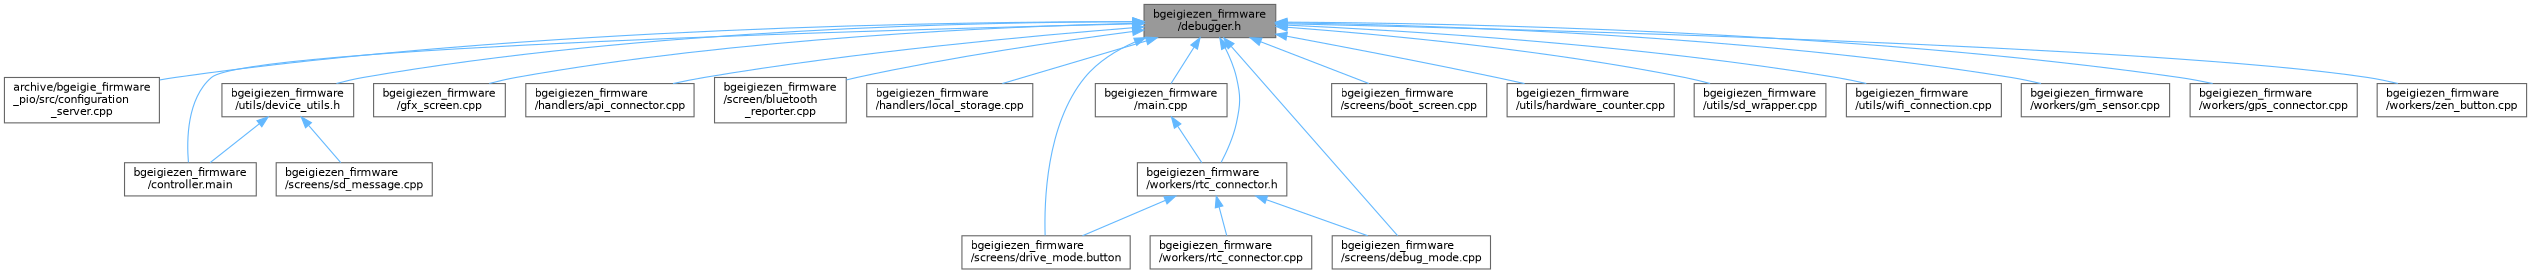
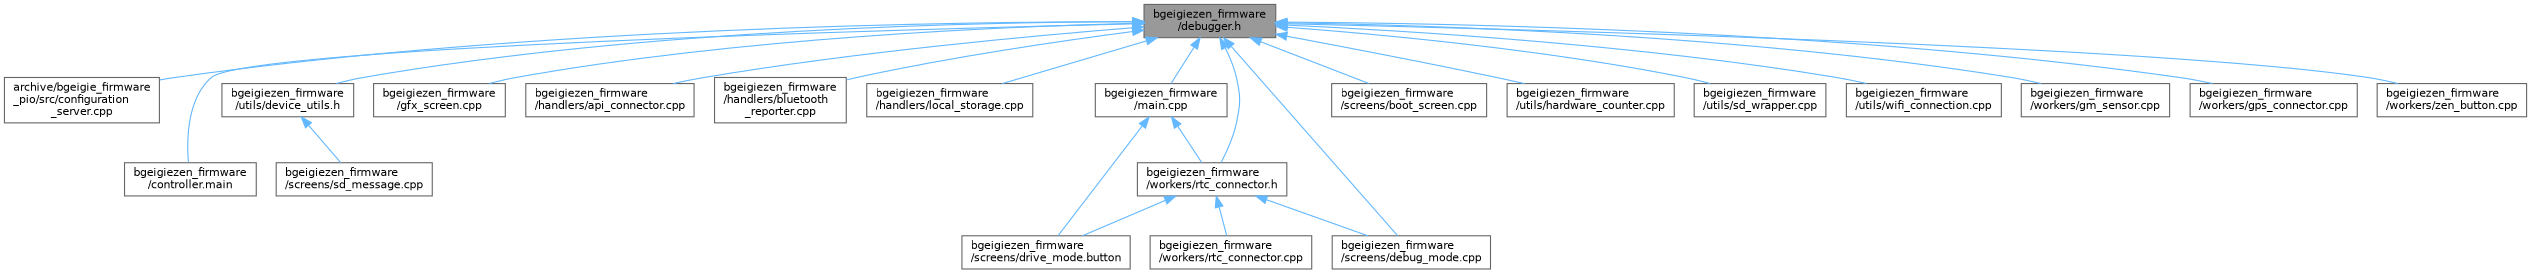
(780, 100) -> (780, 100)
(1060, 123) -> (1100, 181)
(235, 143) -> none
